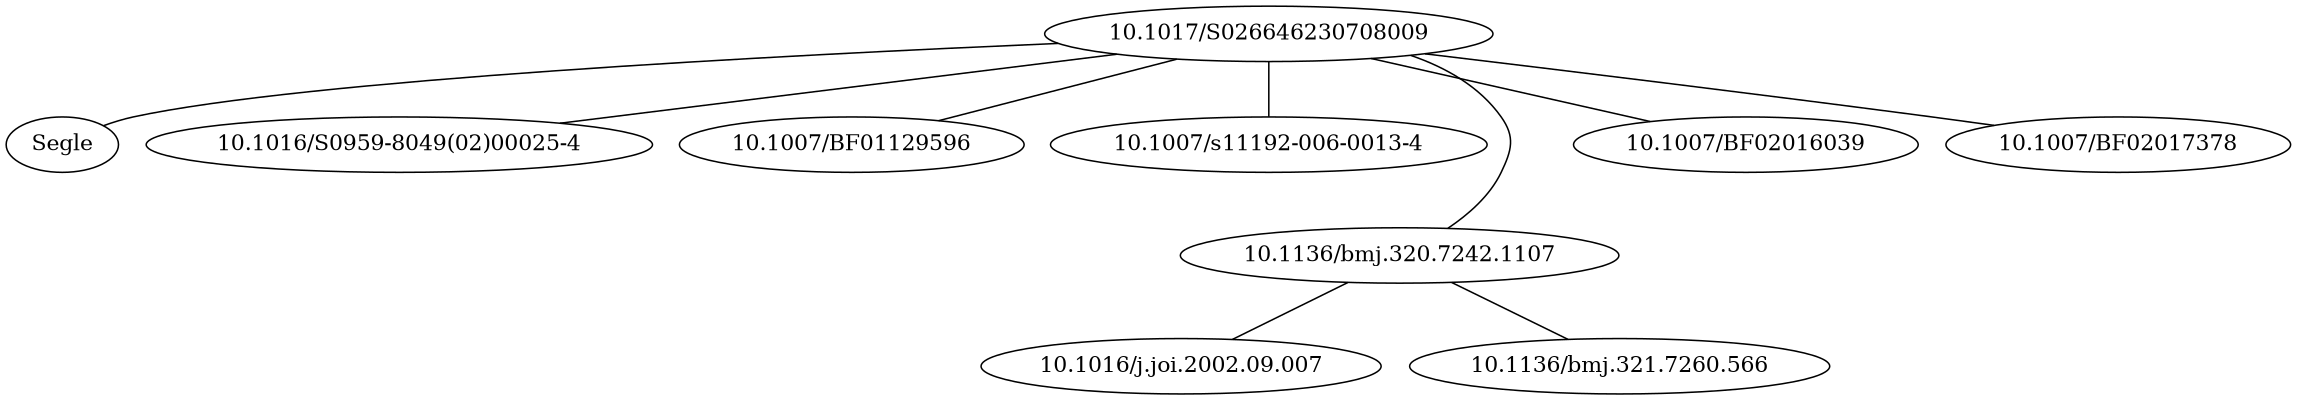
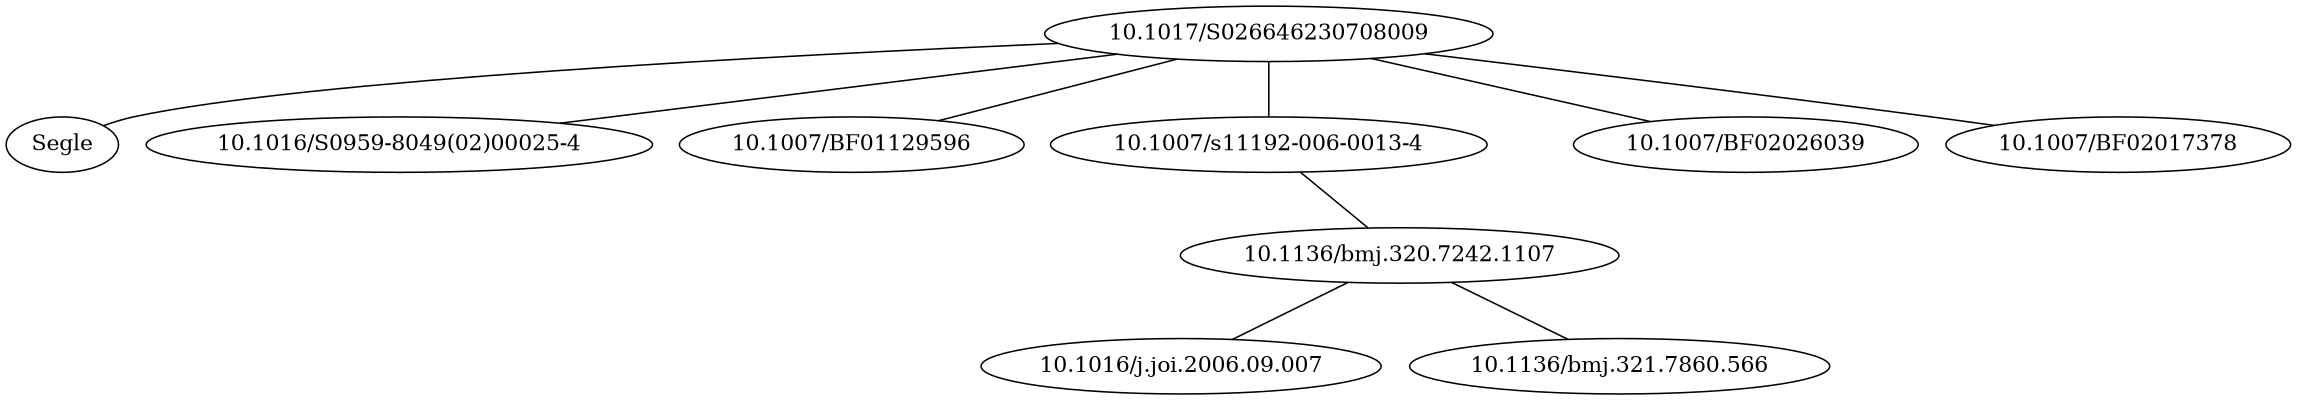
(1508, 128) -> (1334, 200)
(1746, 145) -> (1746, 145)
(1181, 366) -> (1181, 366)
(1620, 366) -> (1620, 366)
